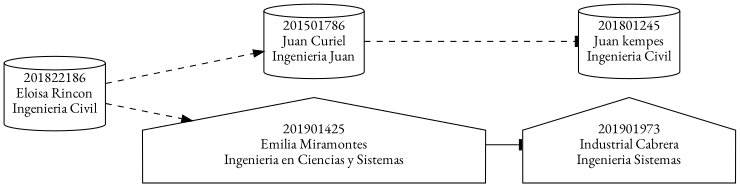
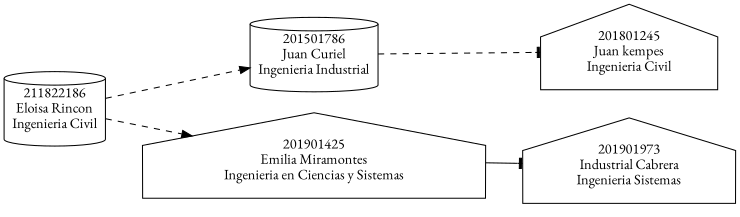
(314, 41) -> (314, 55)
(629, 41) -> (629, 52)
(55, 94) -> (55, 109)
